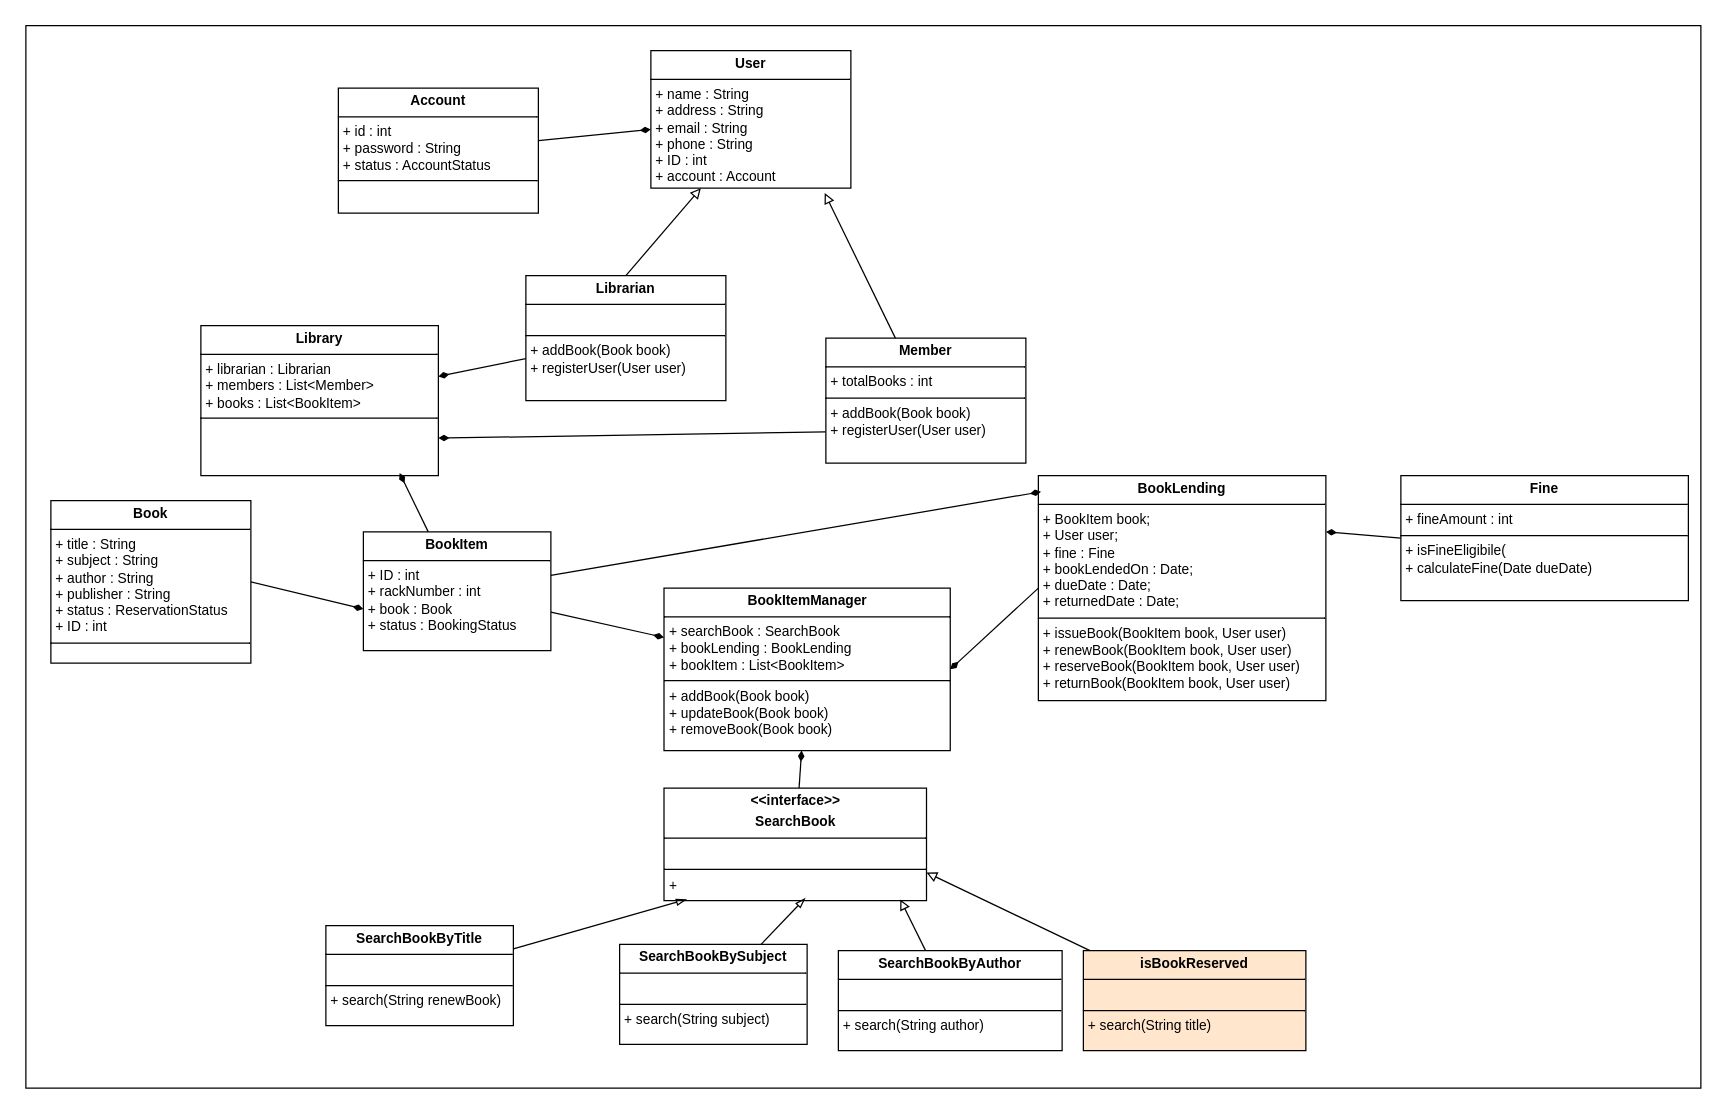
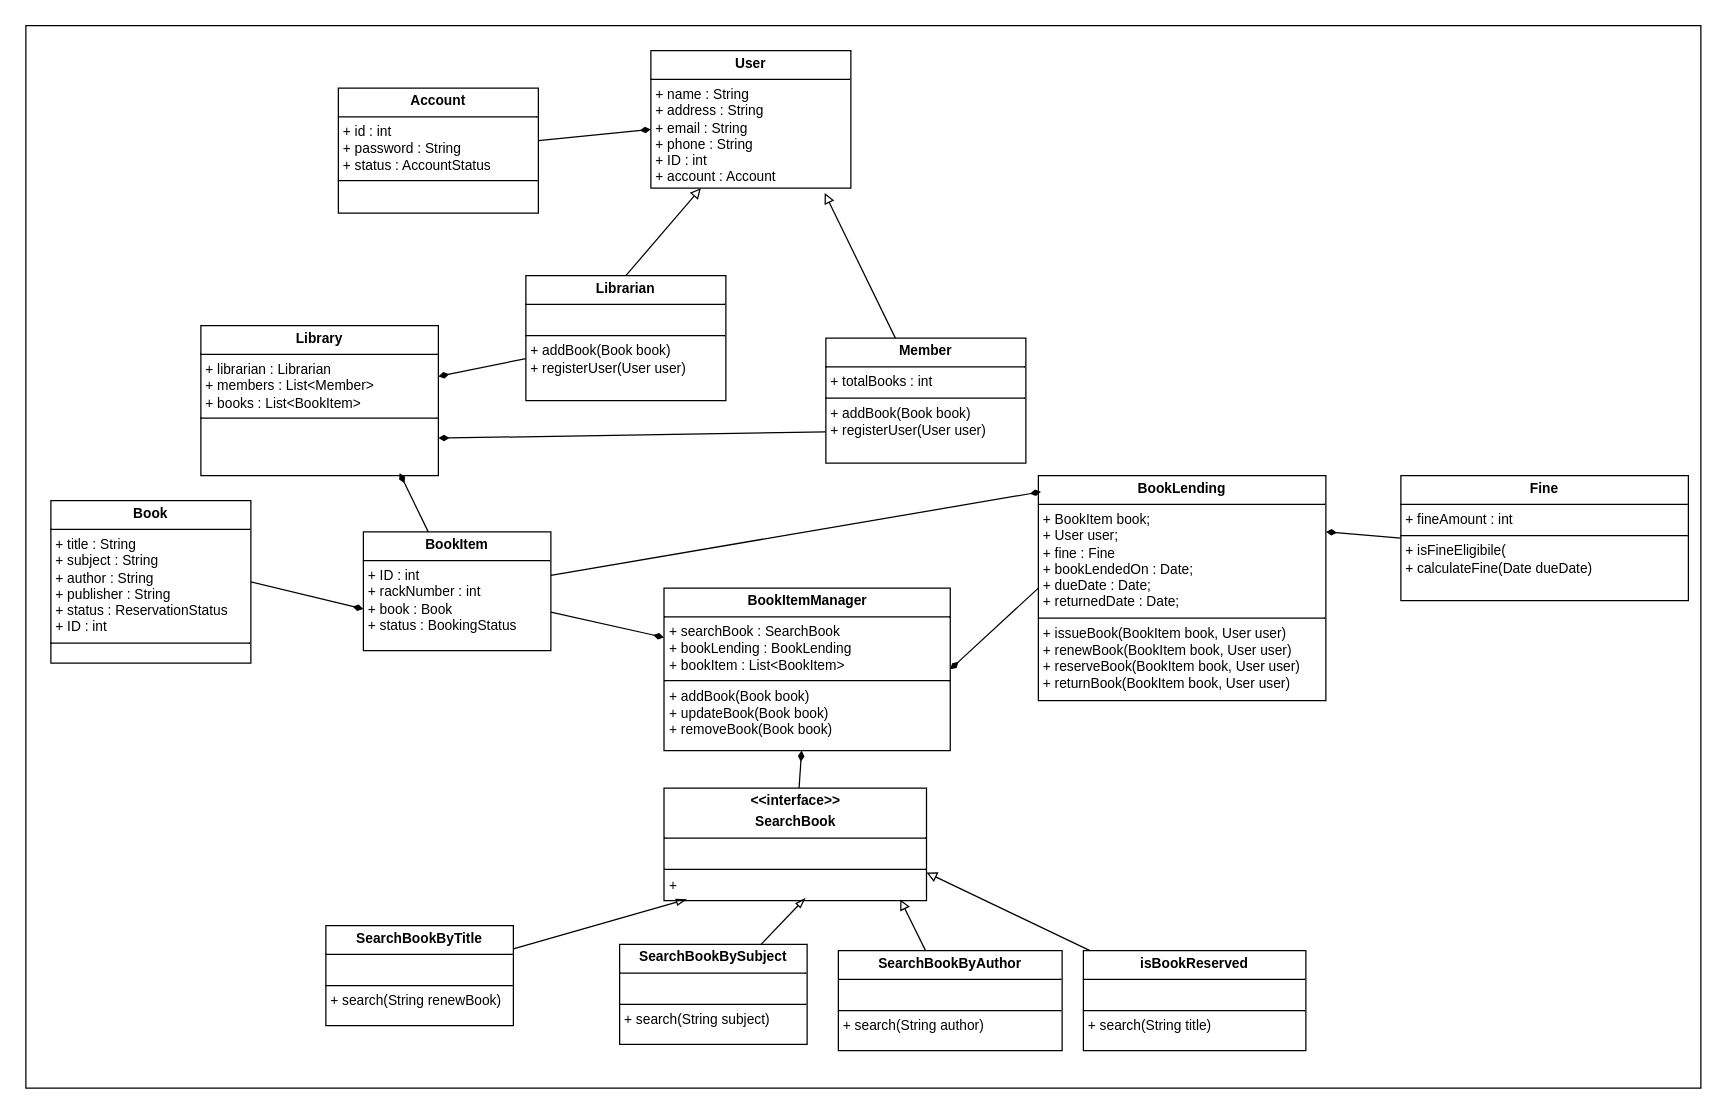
(1194, 1001) -> (1194, 1001)
